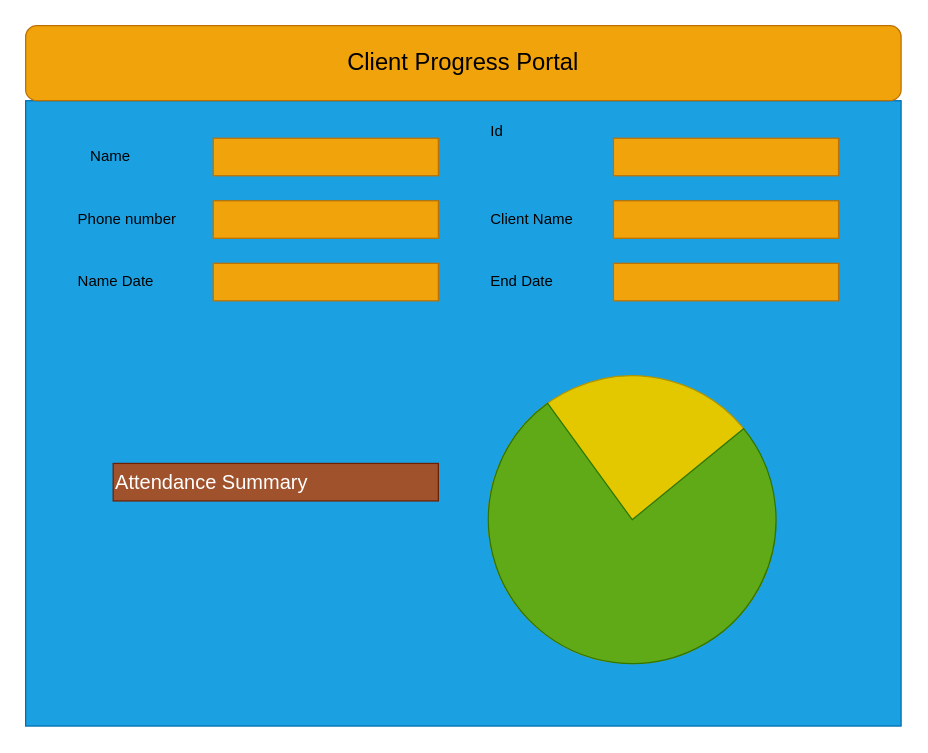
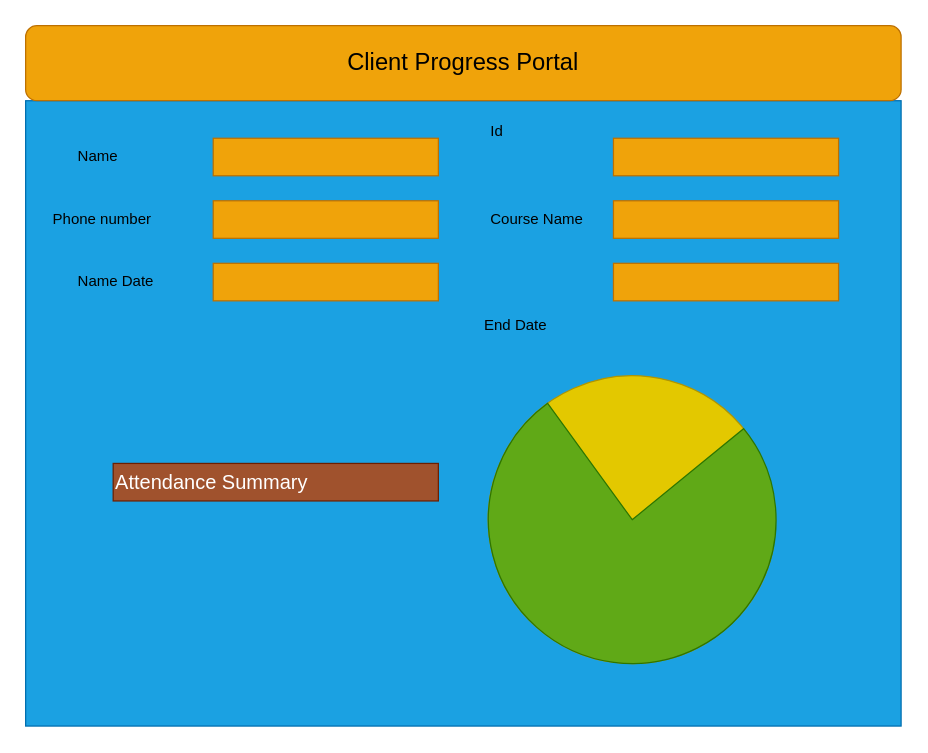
(126, 157) -> (113, 157)
(132, 219) -> (107, 219)
(531, 219) -> (535, 219)
(526, 282) -> (519, 326)
